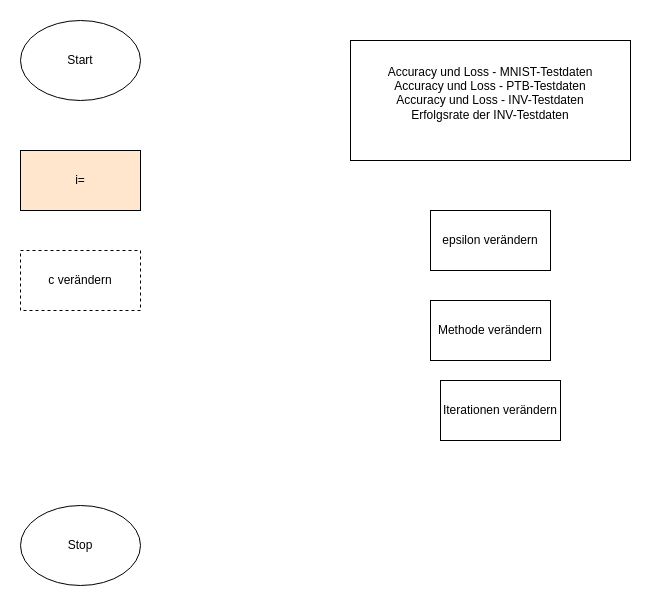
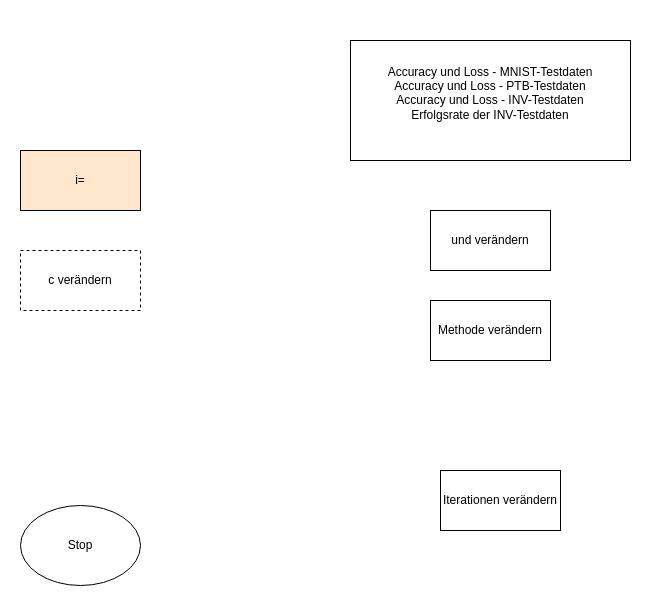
(81, 61) -> none
(491, 241) -> (491, 241)
(501, 411) -> (501, 501)
